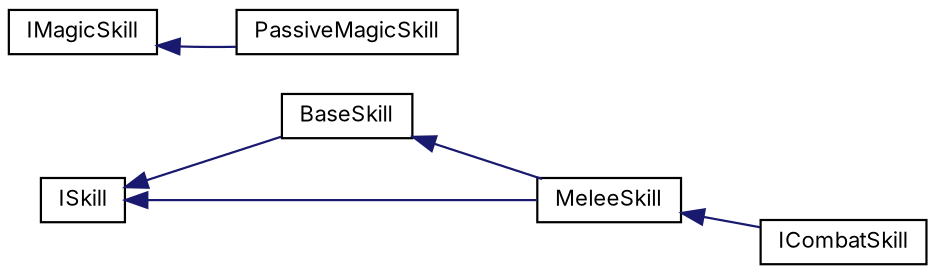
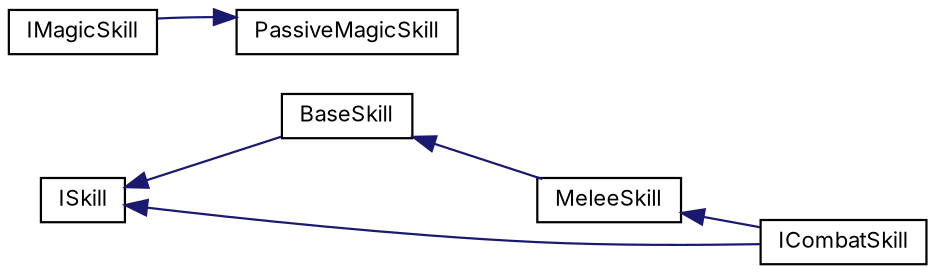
(208, 47) -> (185, 17)
(342, 200) -> (453, 237)
